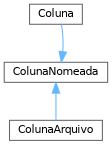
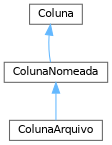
(63, 38) -> (49, 49)
